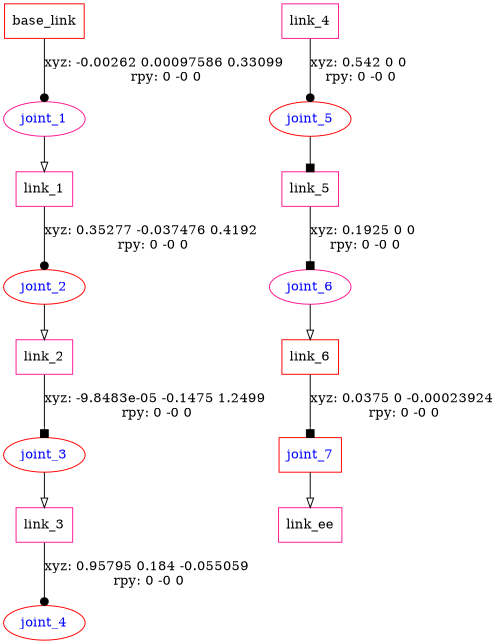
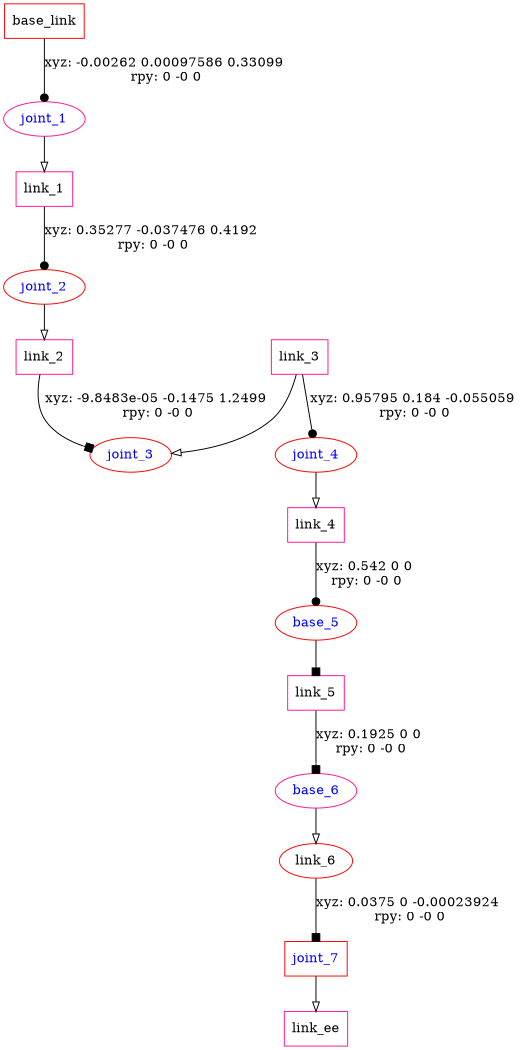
(310, 119) -> (316, 623)
(310, 287) -> (316, 791)
(310, 357) -> (316, 861)
(44, 485) -> (253, 432)
none -> (316, 485)
